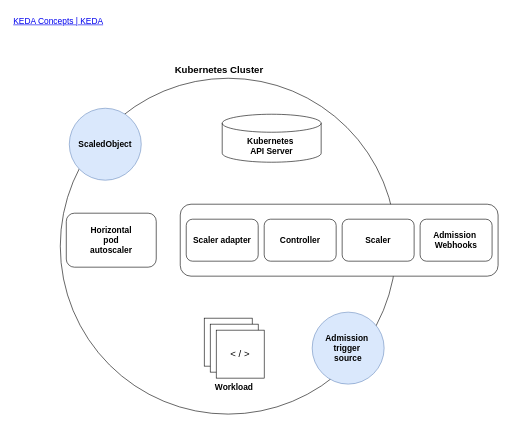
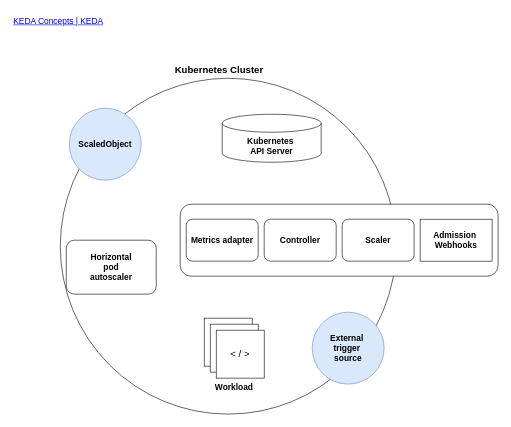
(111, 240) -> (111, 267)
(222, 240) -> (222, 240)
(456, 240) -> (456, 240)
(348, 348) -> (348, 348)
